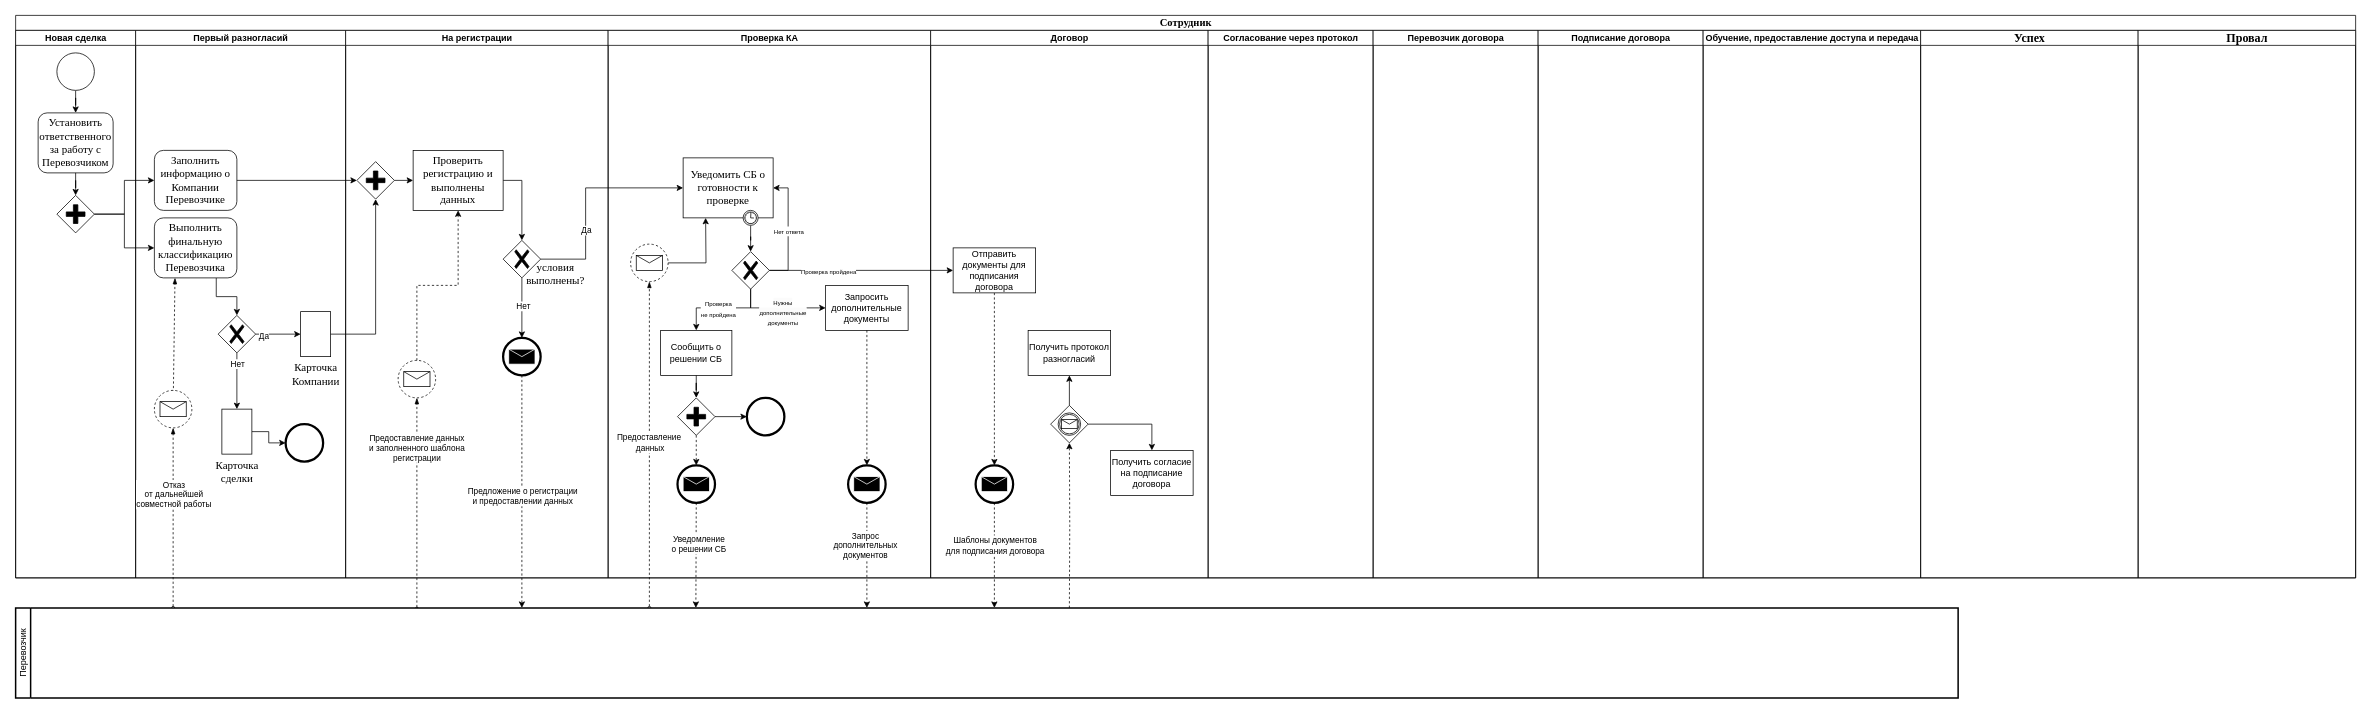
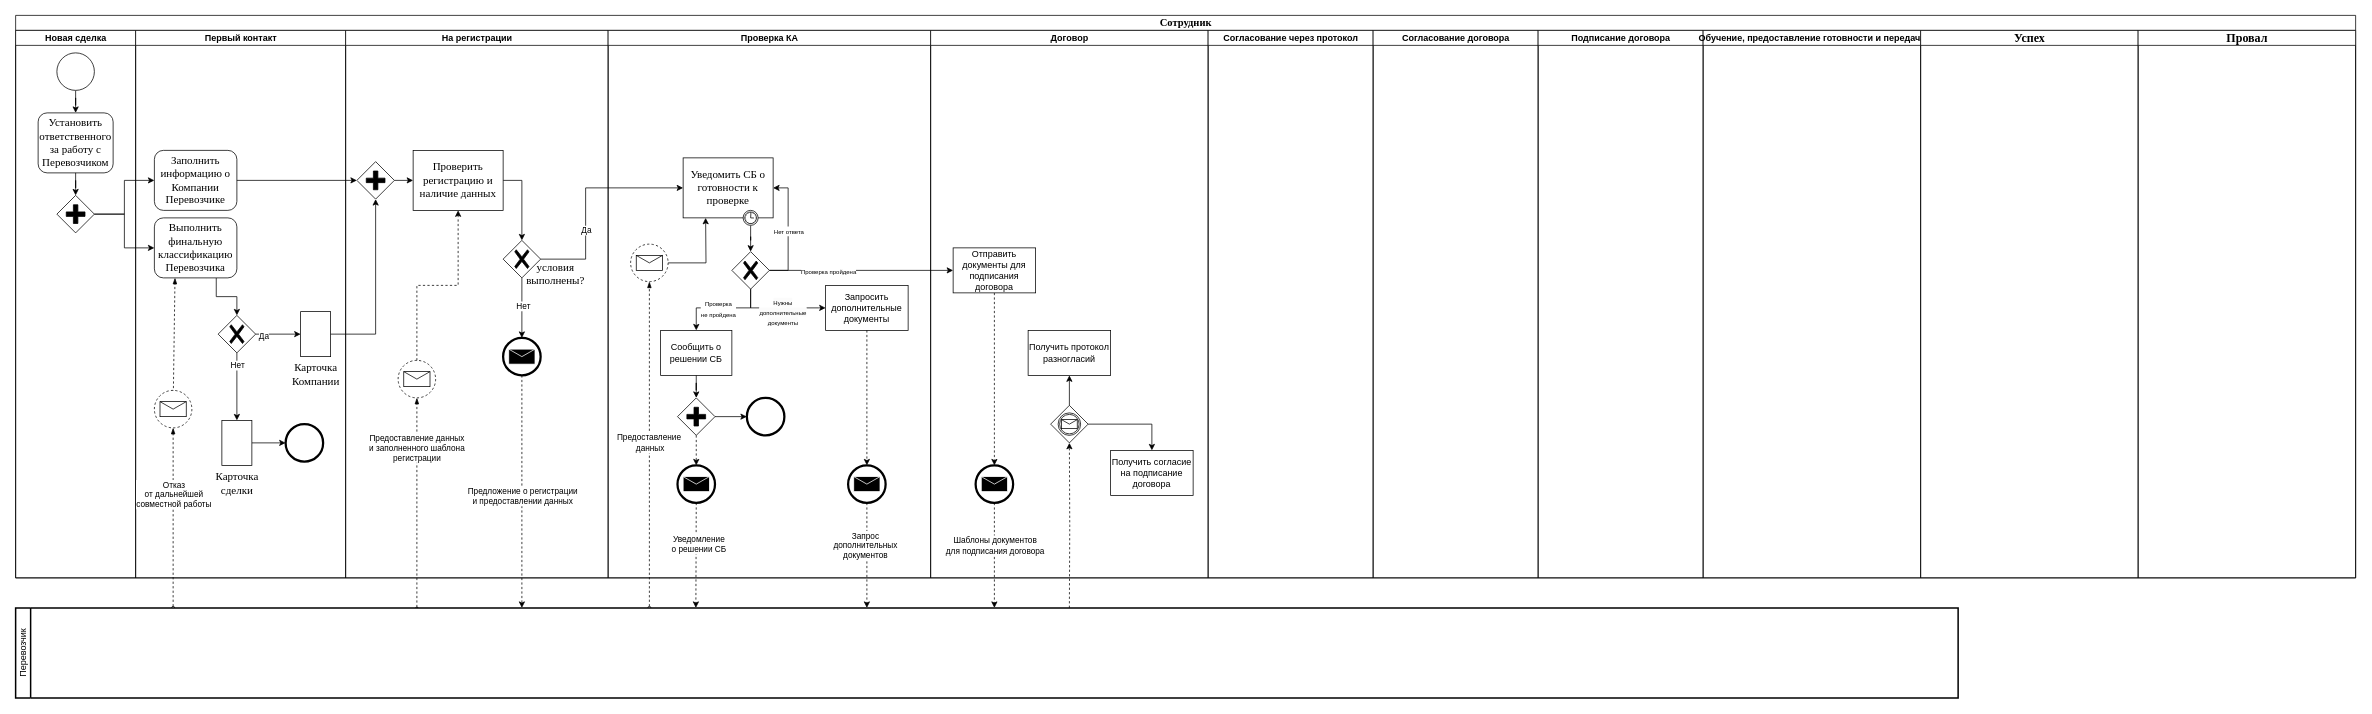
(241, 38) -> (241, 38)
(1456, 38) -> (1456, 38)
(1812, 38) -> (1812, 38)
(458, 180) -> (458, 180)
(237, 432) -> (237, 443)
